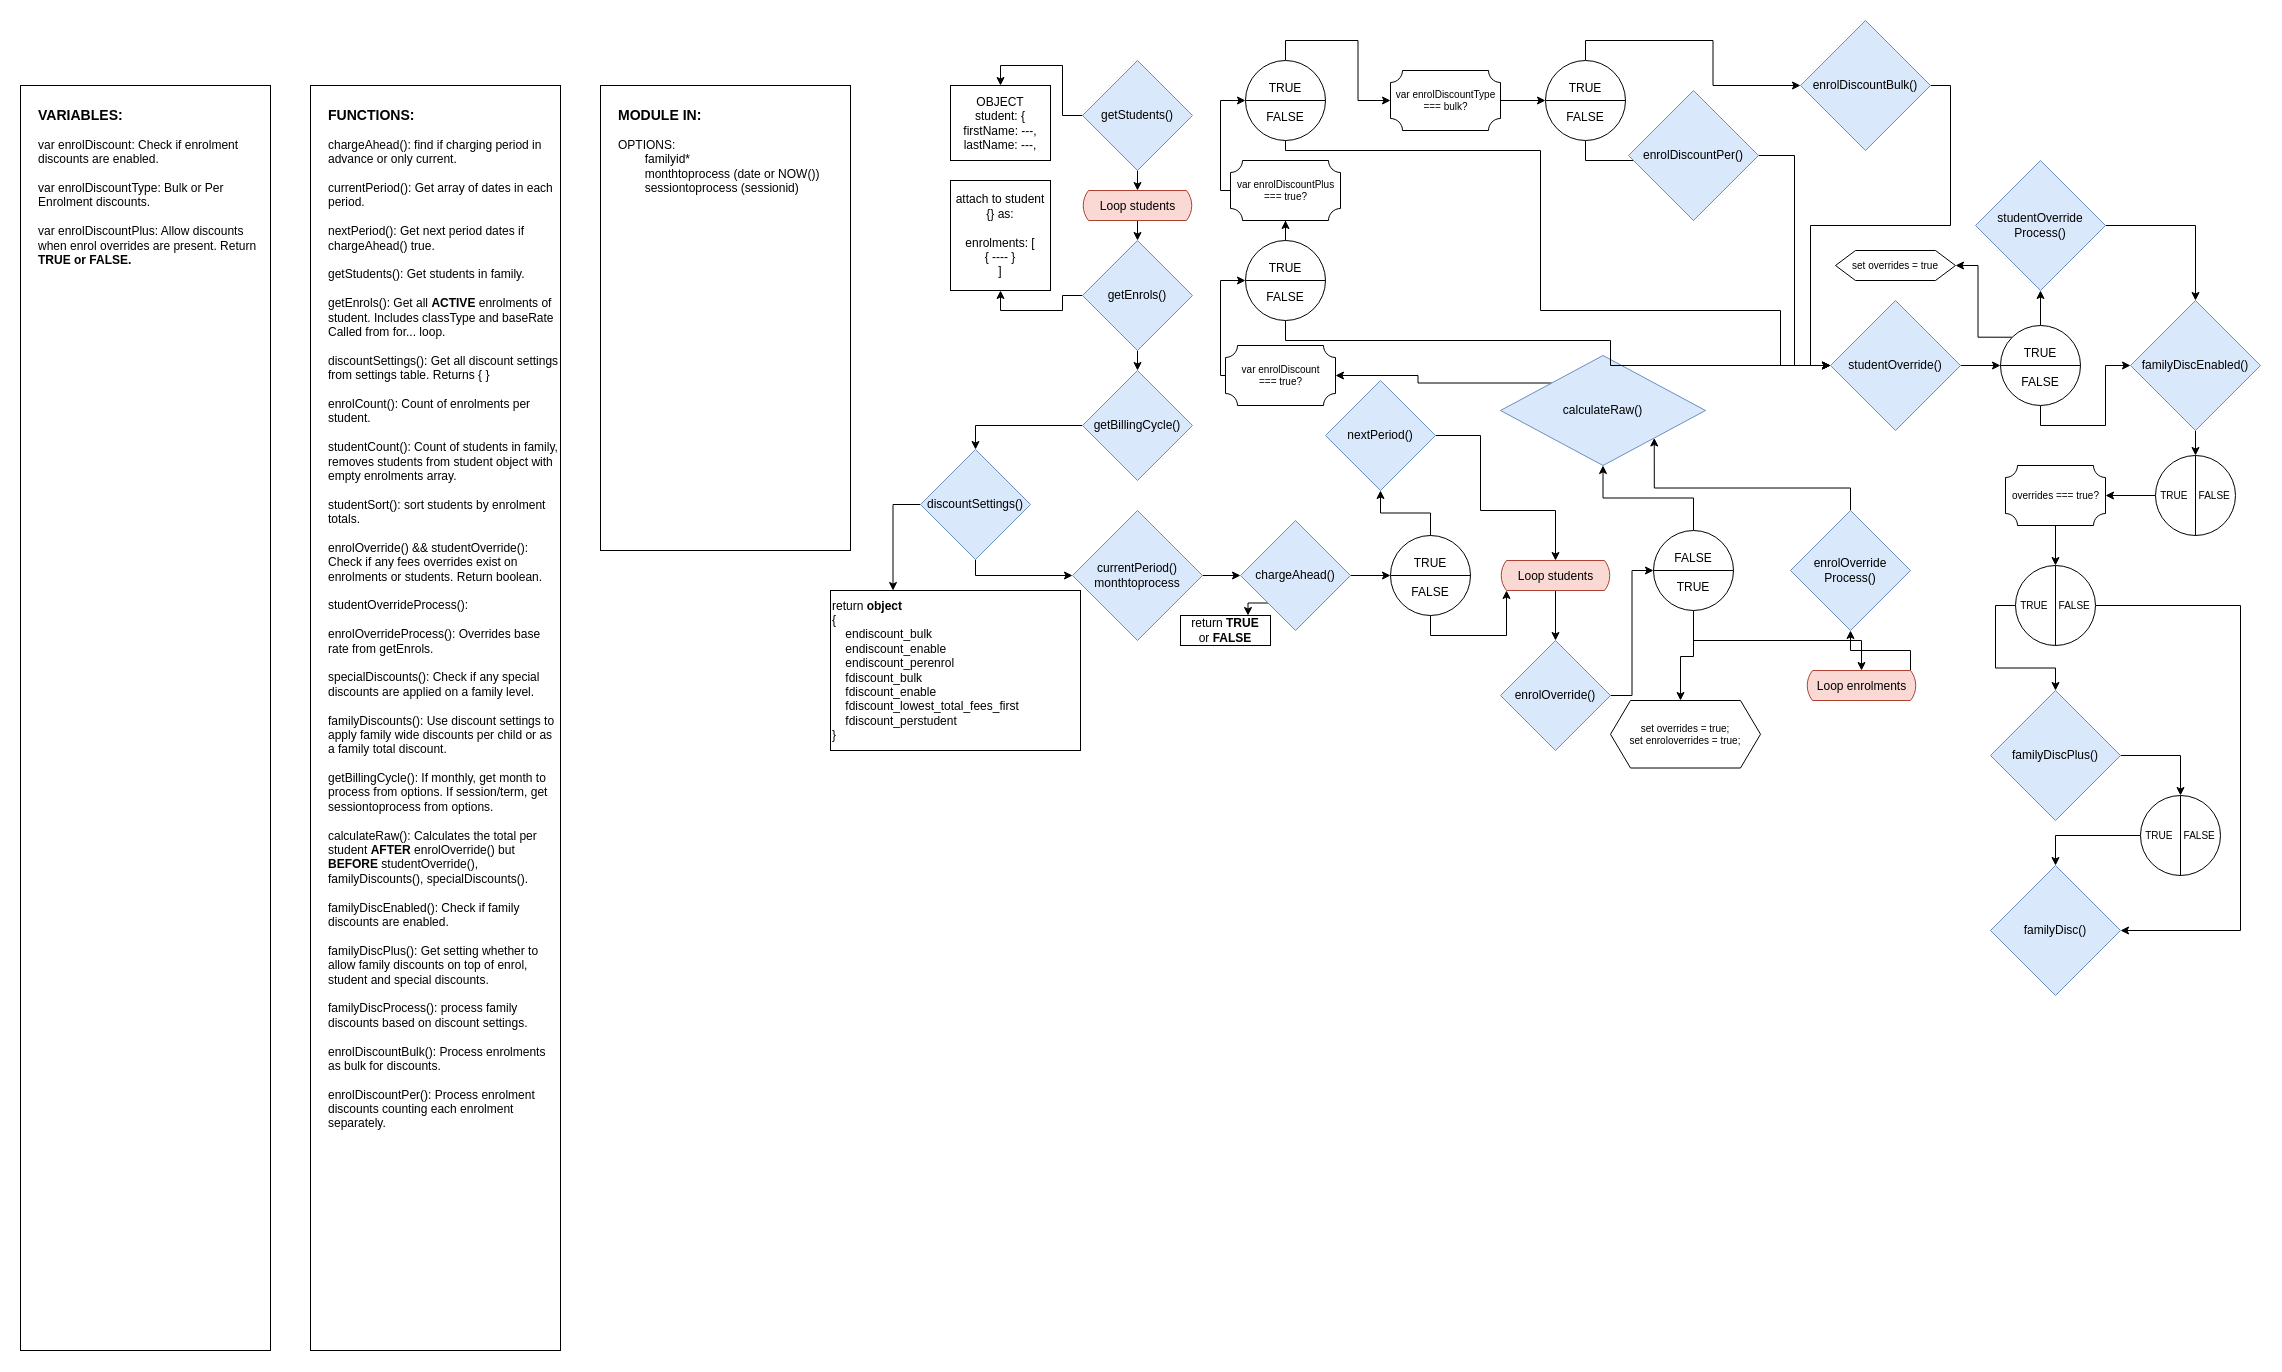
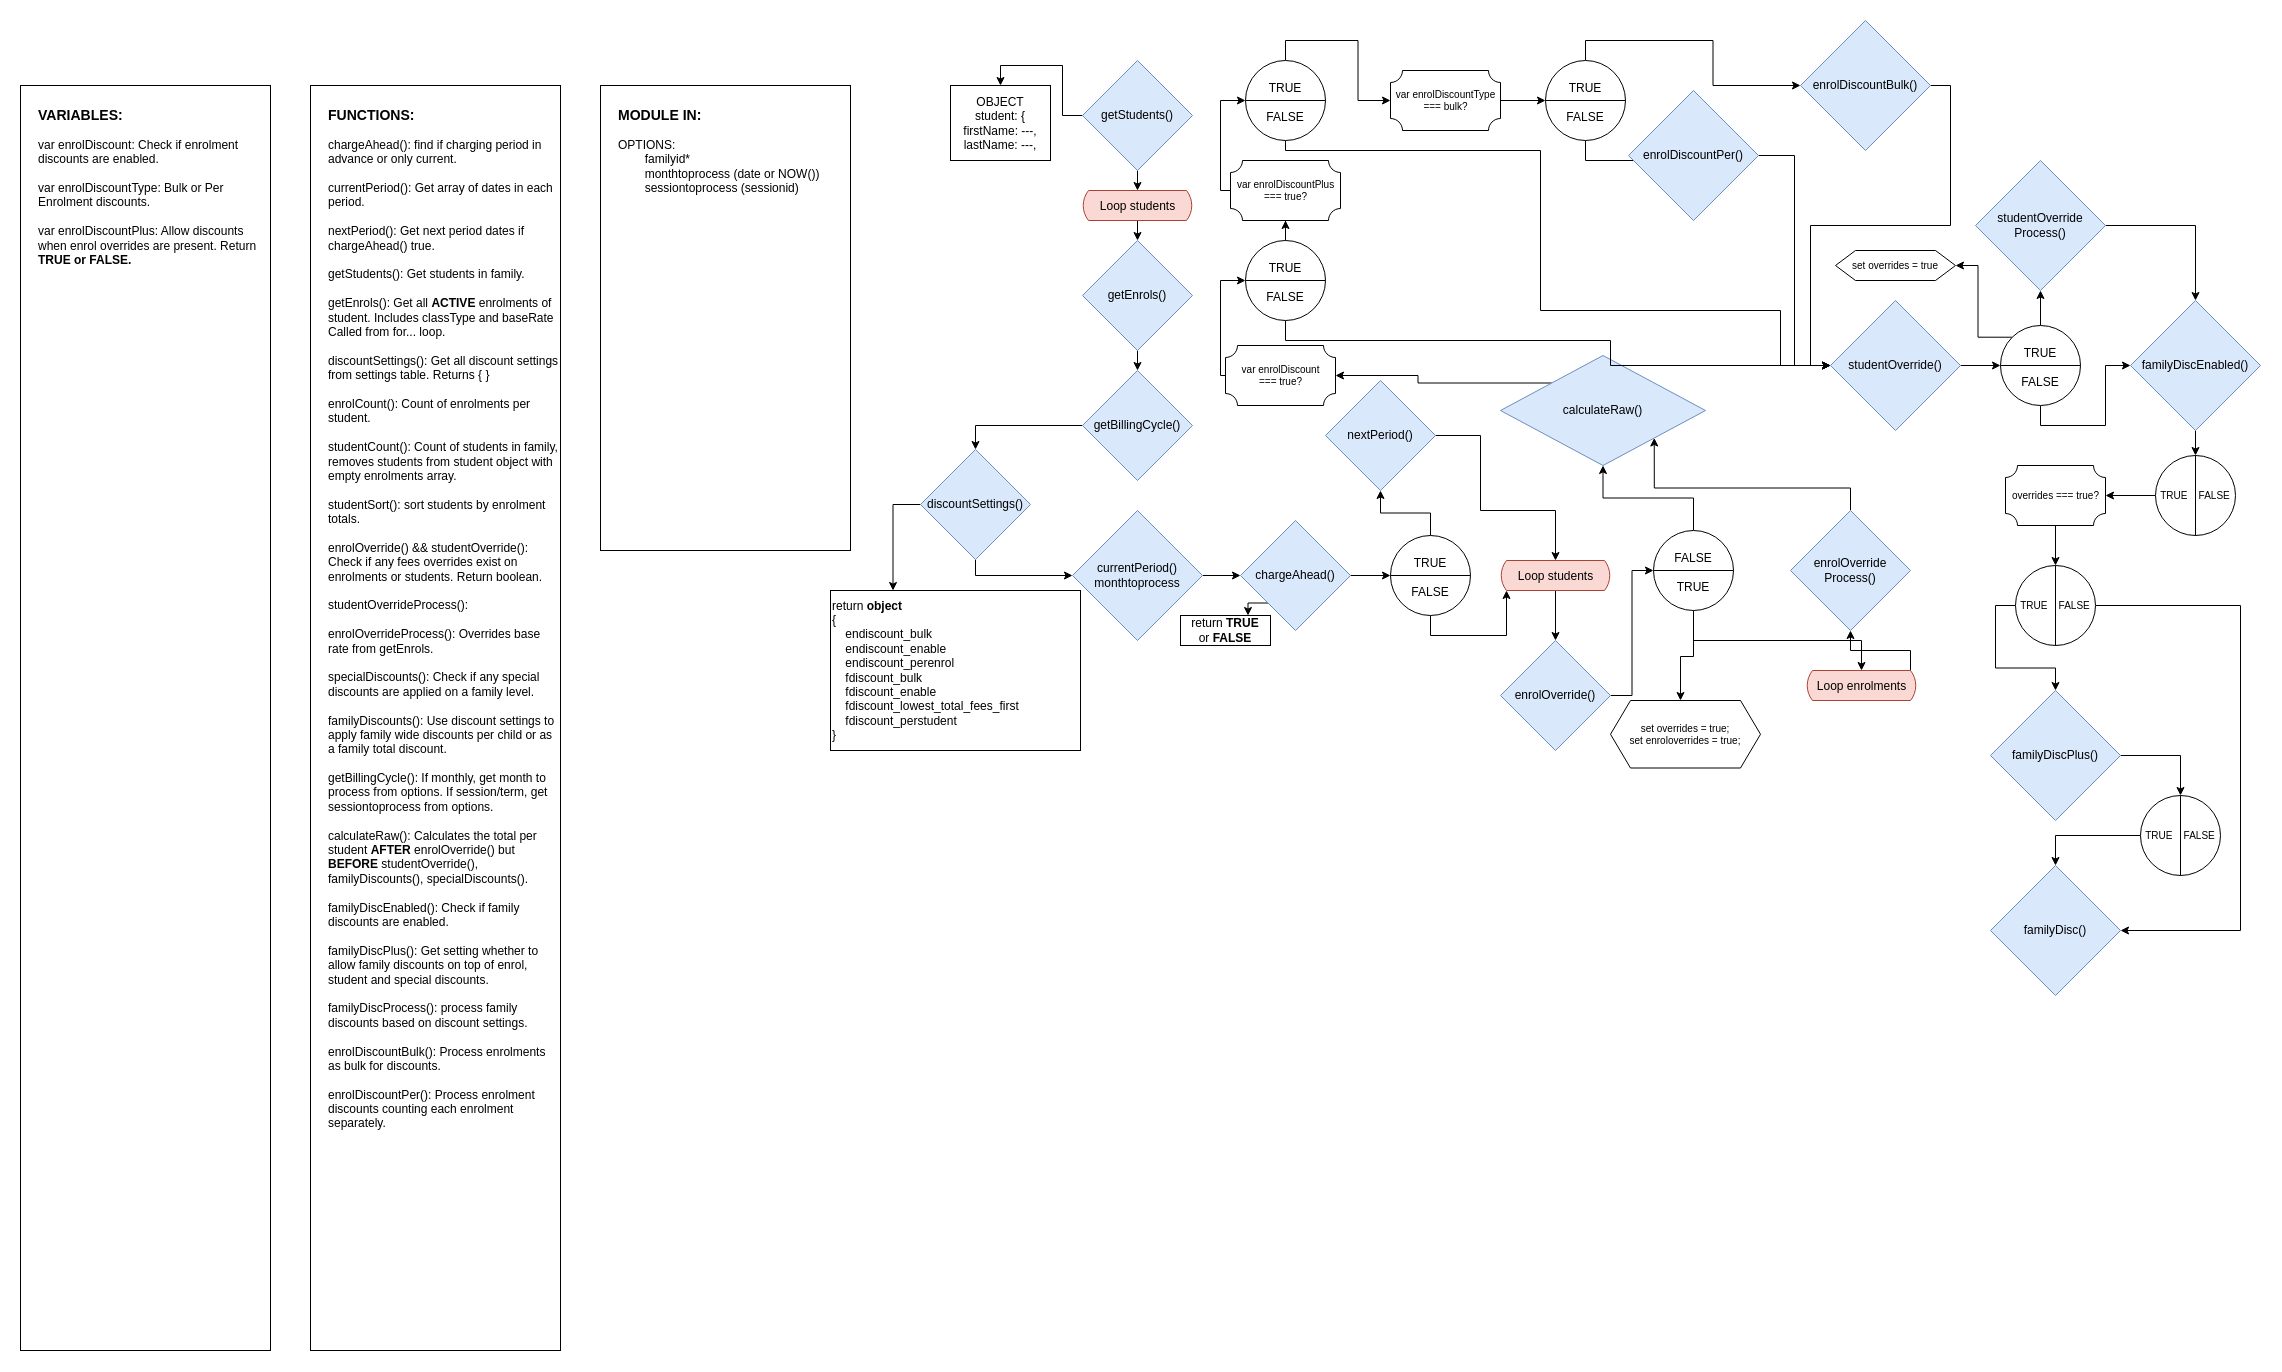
(1001, 236) -> none
(1043, 311) -> none
